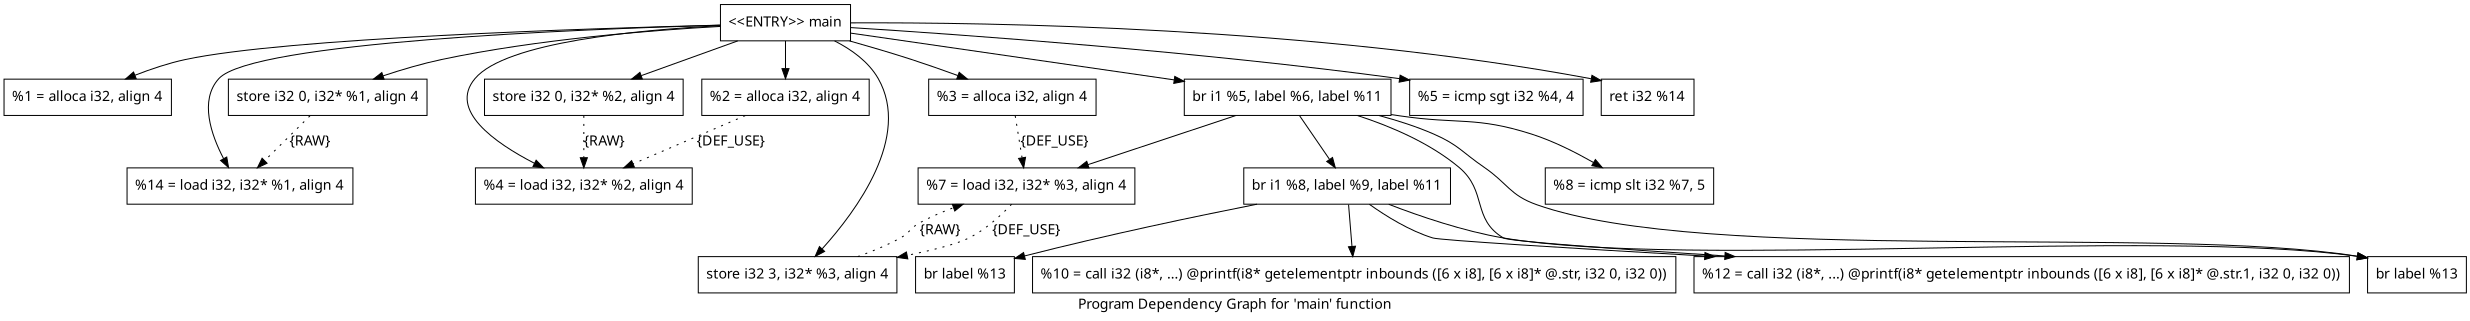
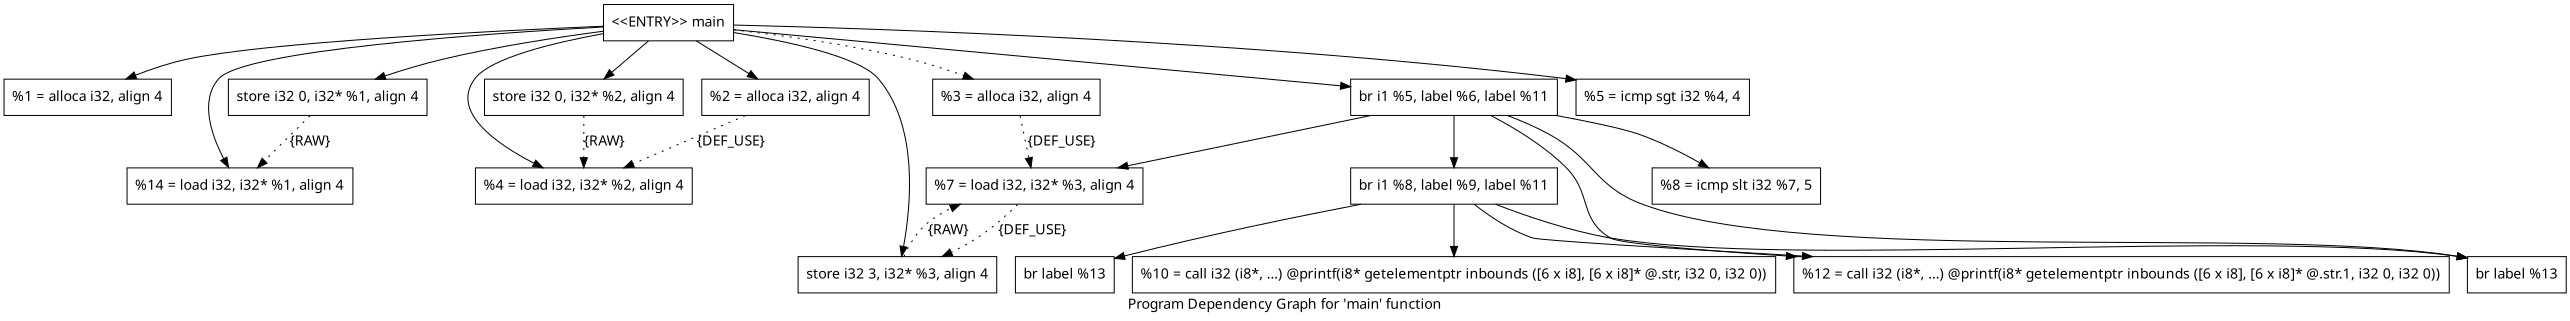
(904, 57) -> (850, 47)
(1648, 97) -> none
